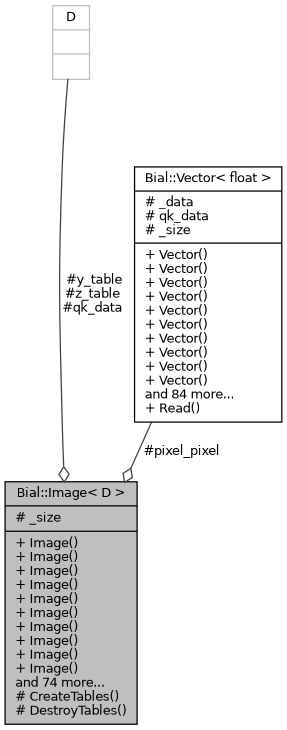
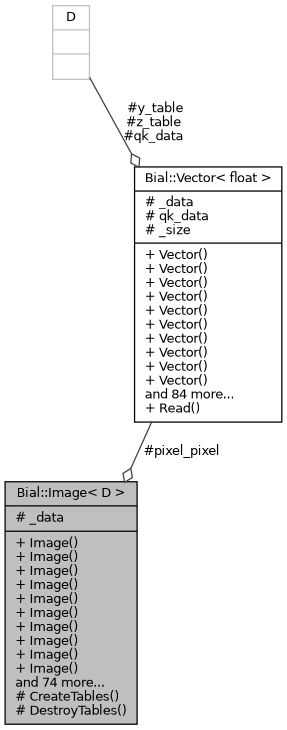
(60, 273) -> (111, 116)
(39, 518) -> (40, 518)
